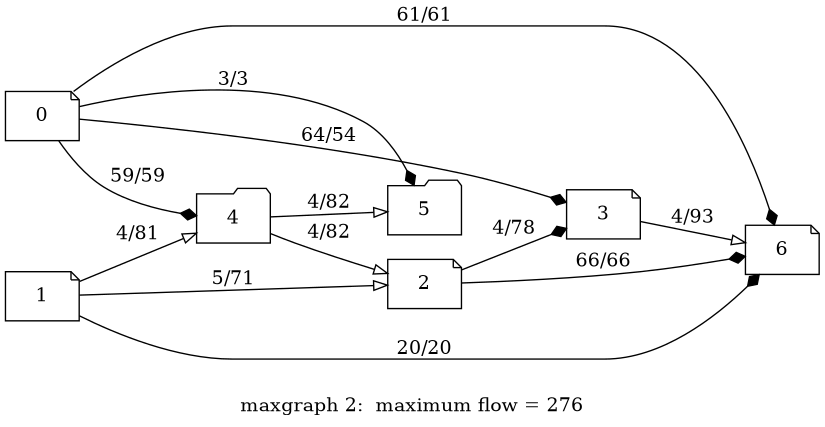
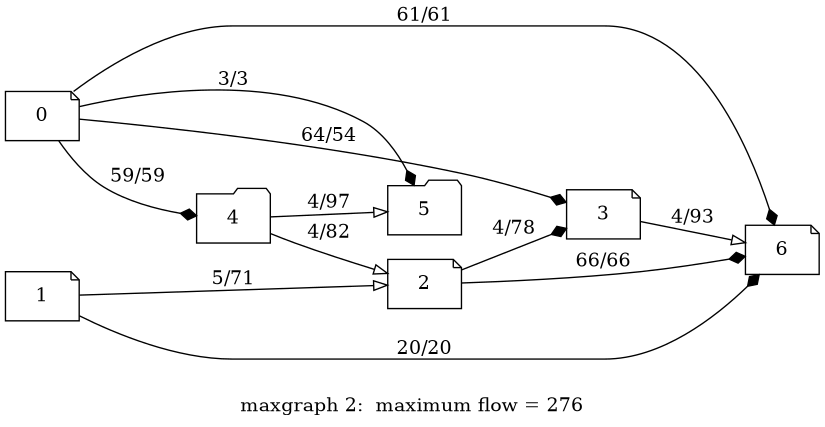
(329, 203) -> (329, 203)
(132, 260) -> none
